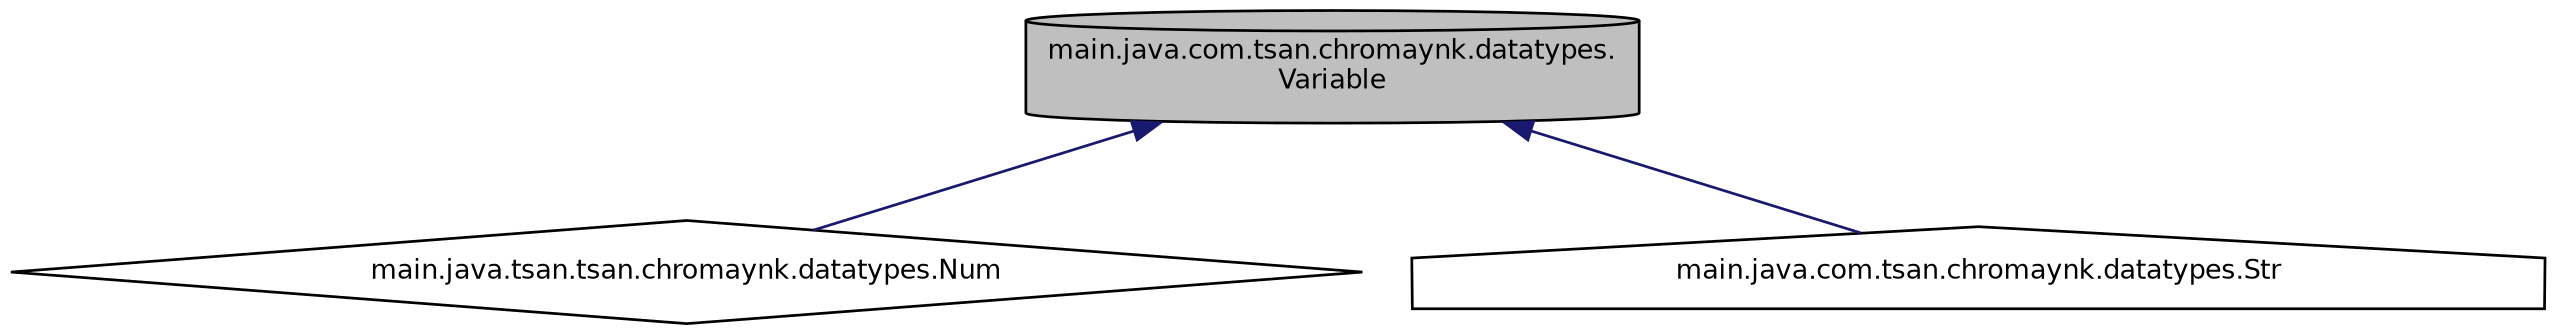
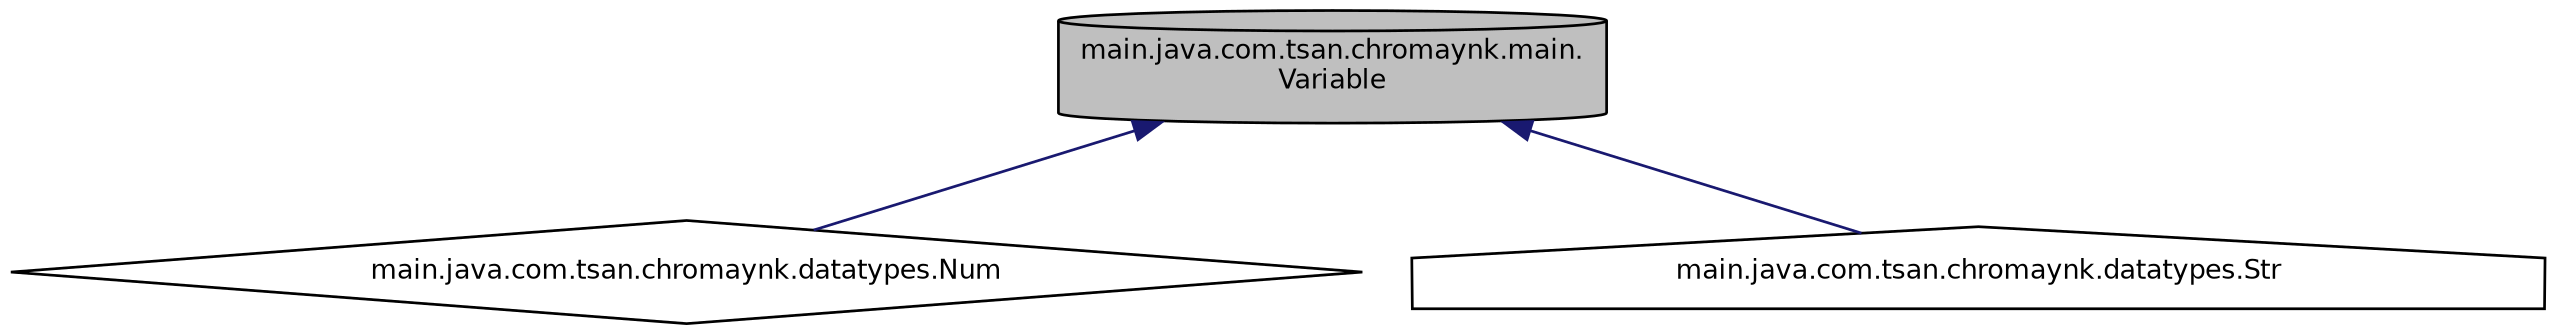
(1333, 67) -> (1333, 67)
(687, 272) -> (687, 272)
